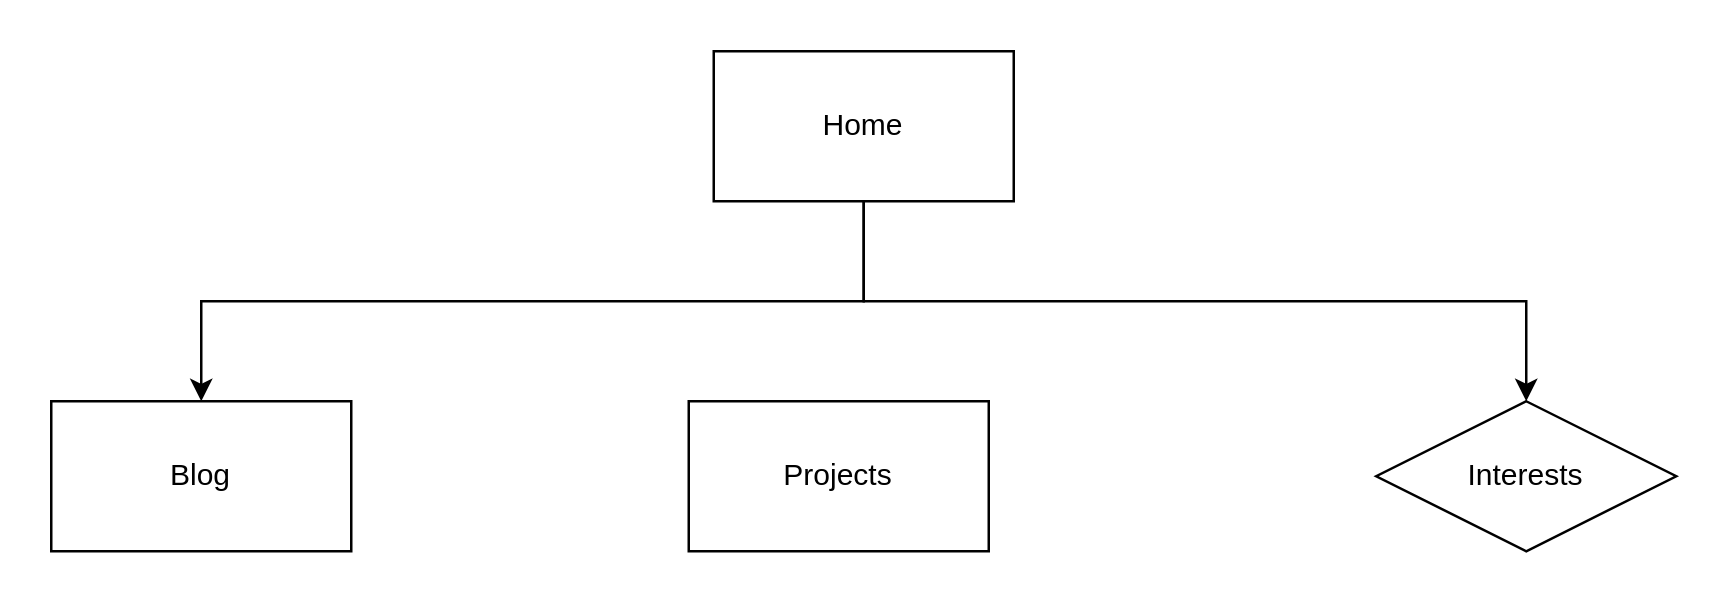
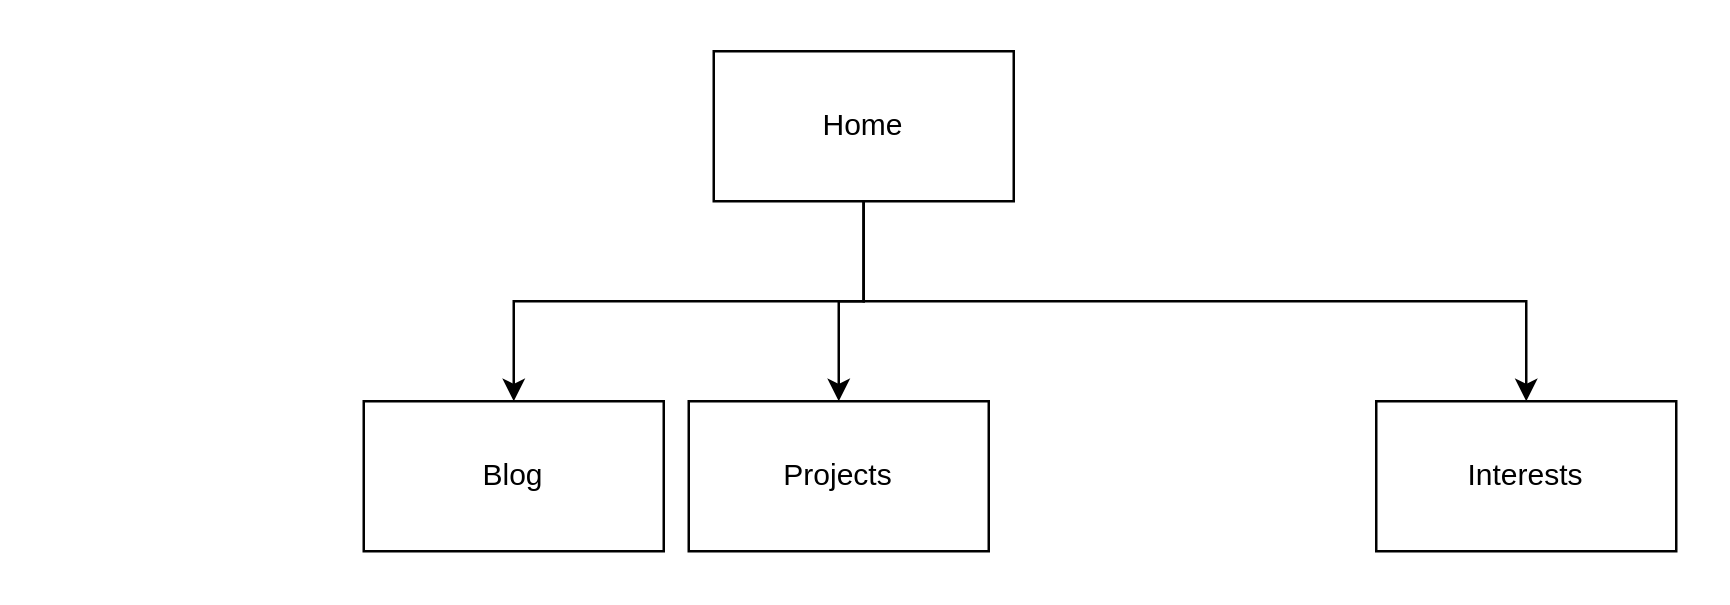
none -> (839, 345)
(201, 476) -> (514, 476)
(1526, 476) -> (1526, 476)
